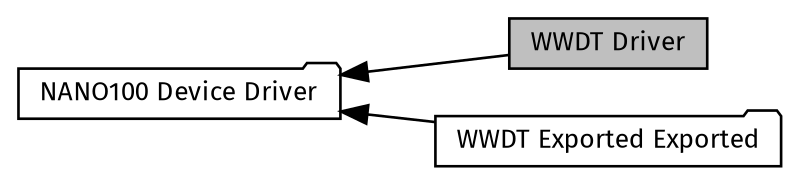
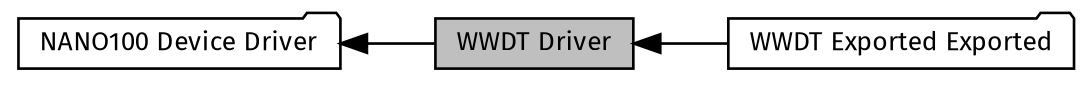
(401, 118) -> (694, 44)
